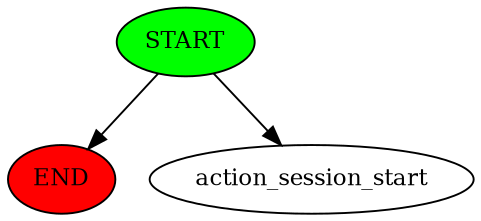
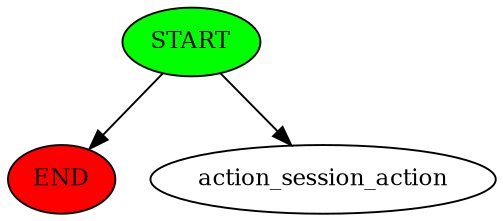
(312, 179) -> (323, 179)
